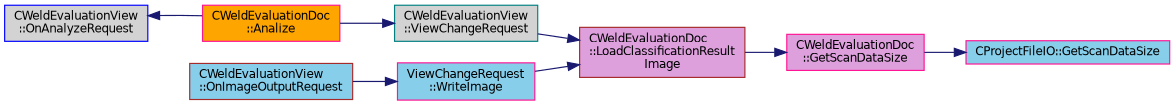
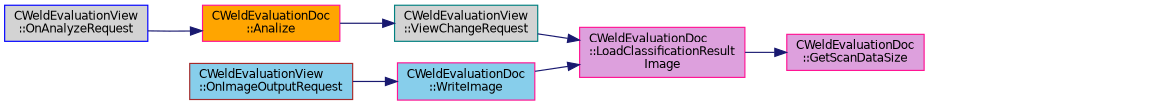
(181, 15) -> (169, 31)
(662, 52) -> (662, 52)
(1068, 52) -> none
(466, 81) -> (466, 81)
